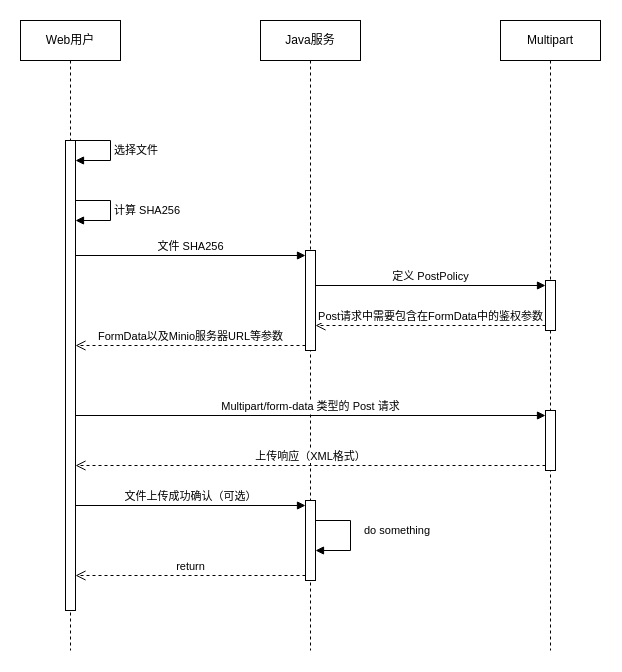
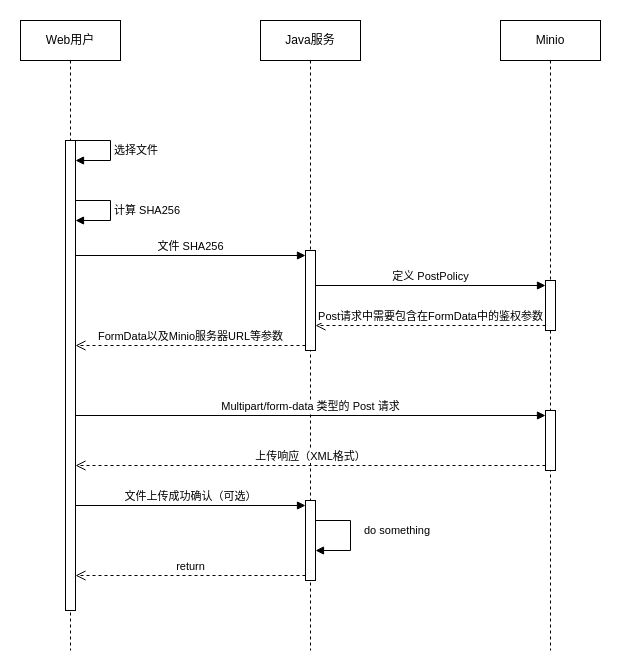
(551, 41) -> (551, 41)
